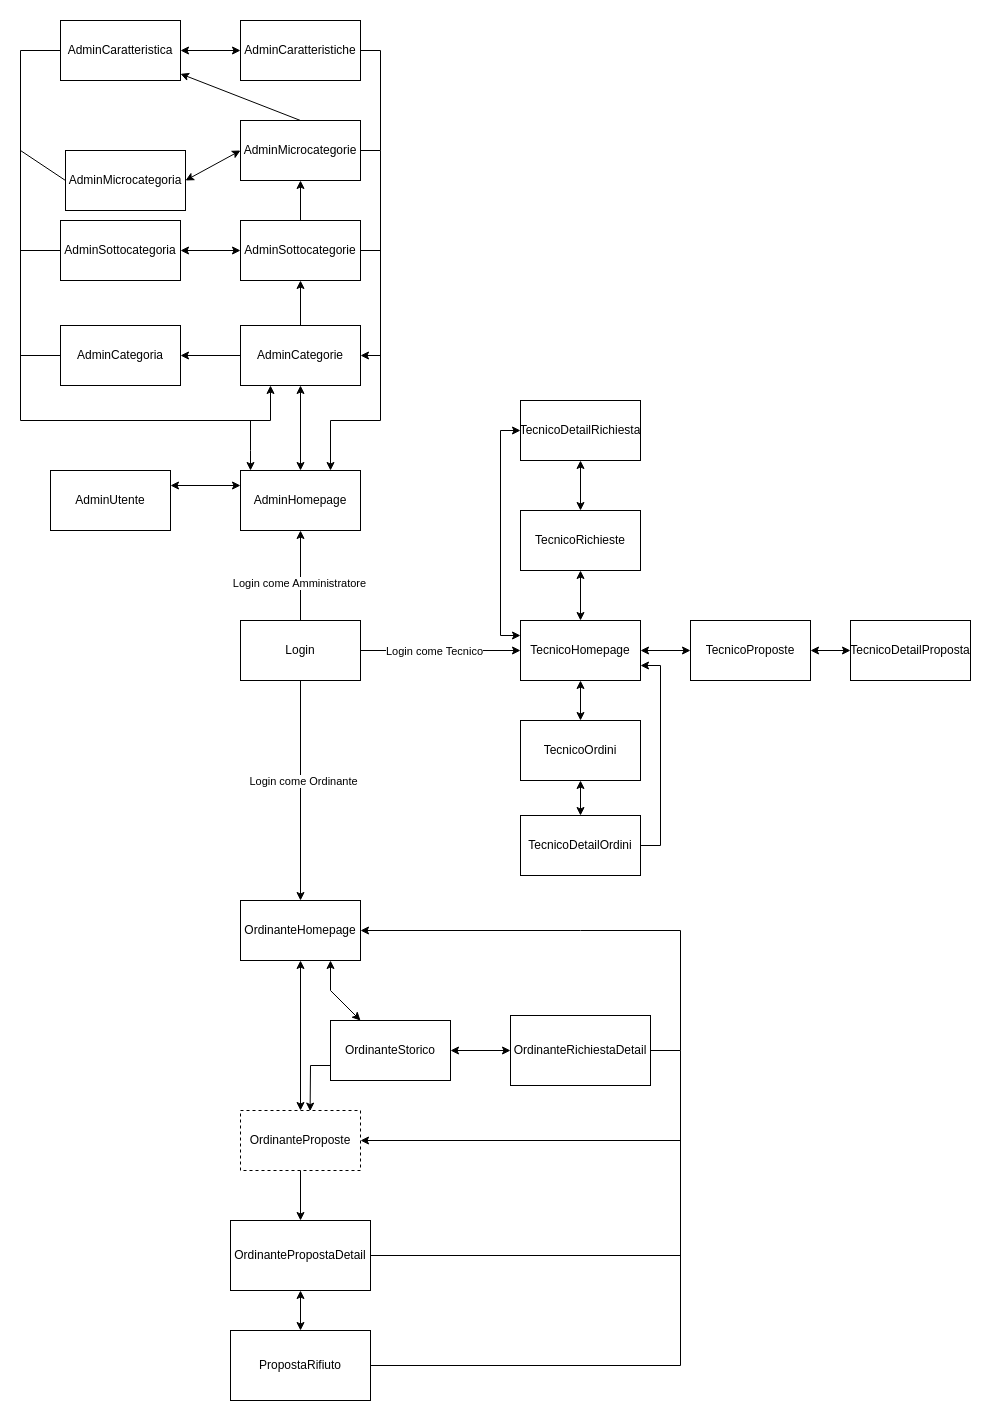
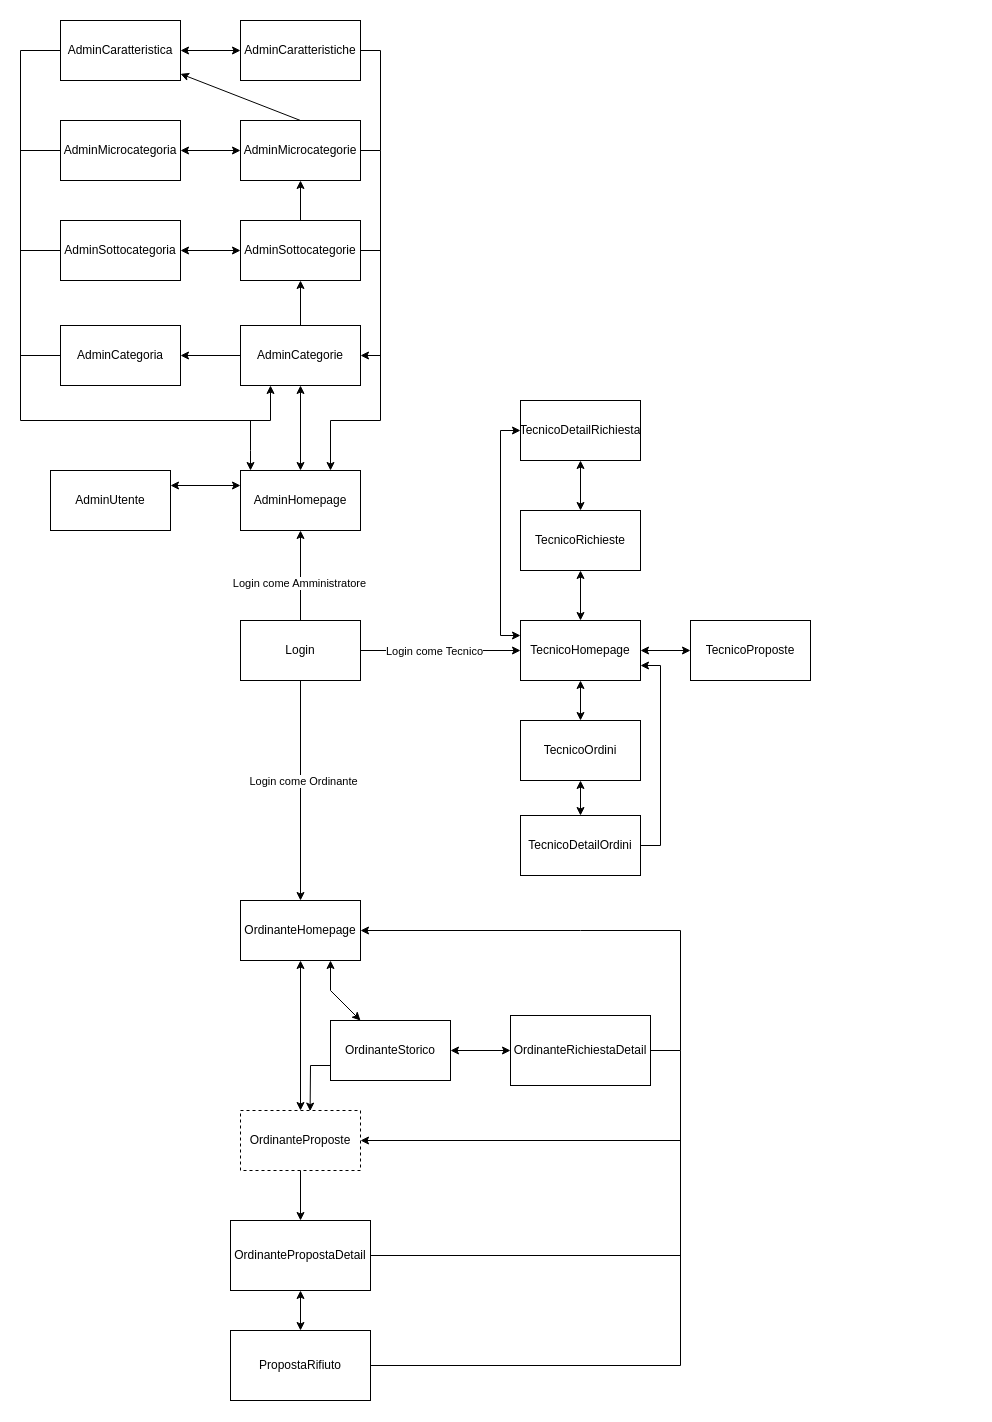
(126, 181) -> (121, 151)
(831, 651) -> none
(911, 651) -> none
